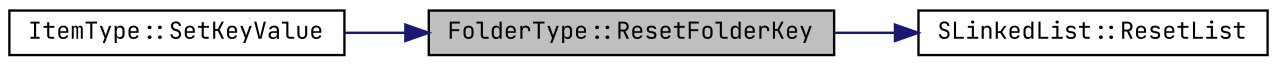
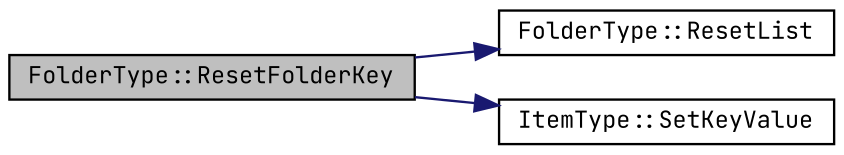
(375, 33) -> (445, 100)
(1093, 33) -> (667, 33)
